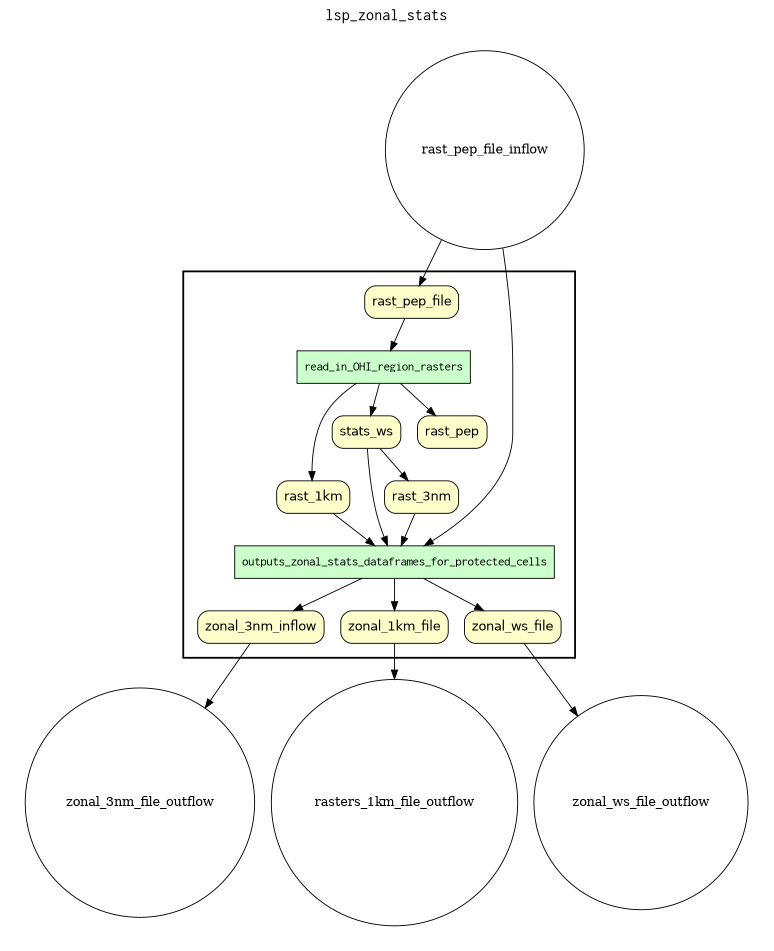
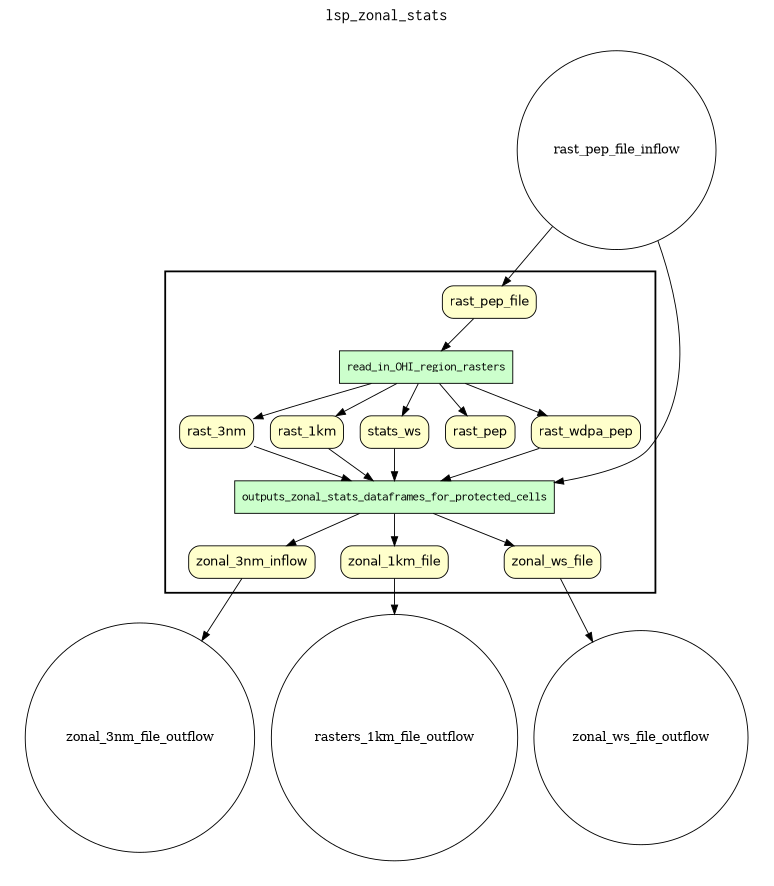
none -> (586, 432)
(391, 461) -> (317, 399)
